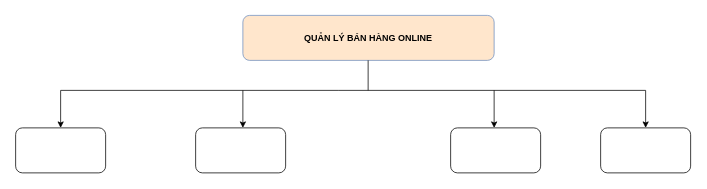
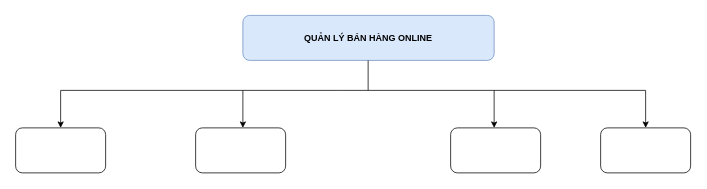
(368, 38) -> (368, 38)
